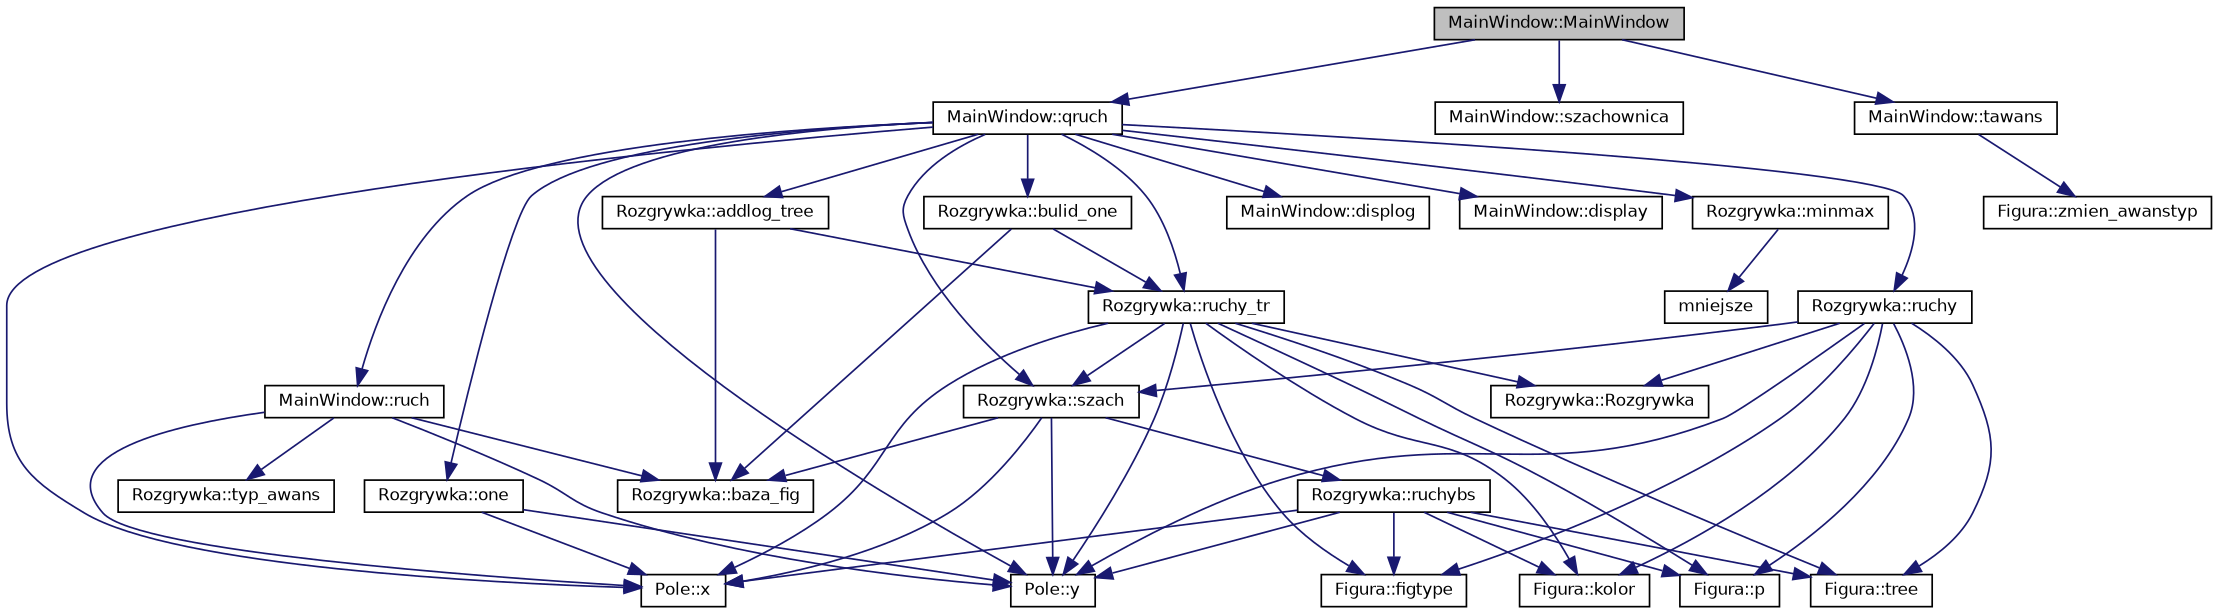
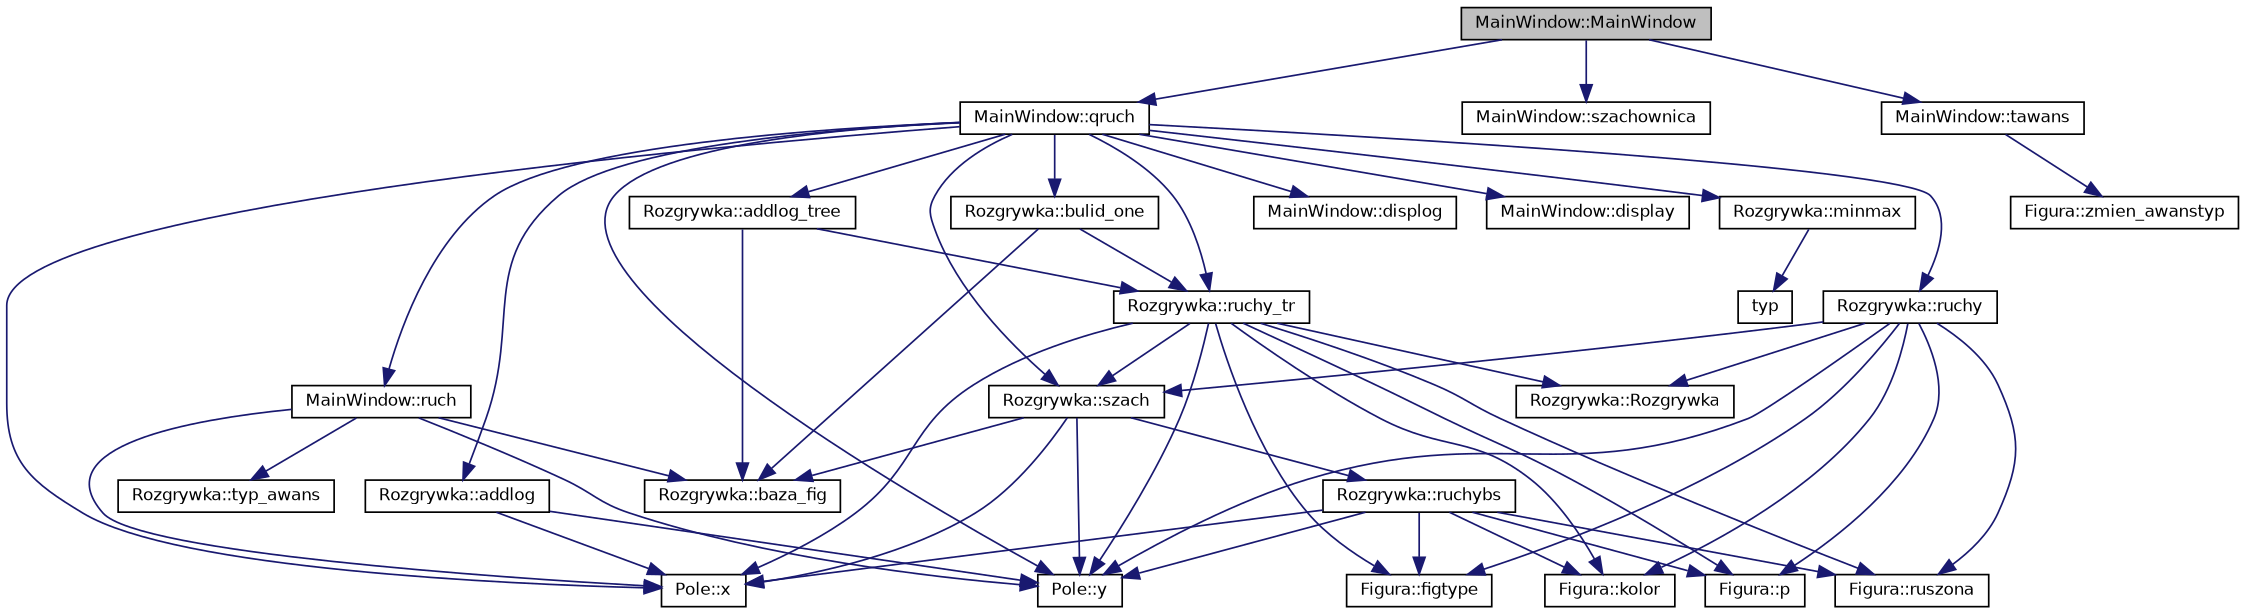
(1716, 307) -> (1765, 307)
(444, 496) -> (457, 496)
(1871, 591) -> (1912, 591)
